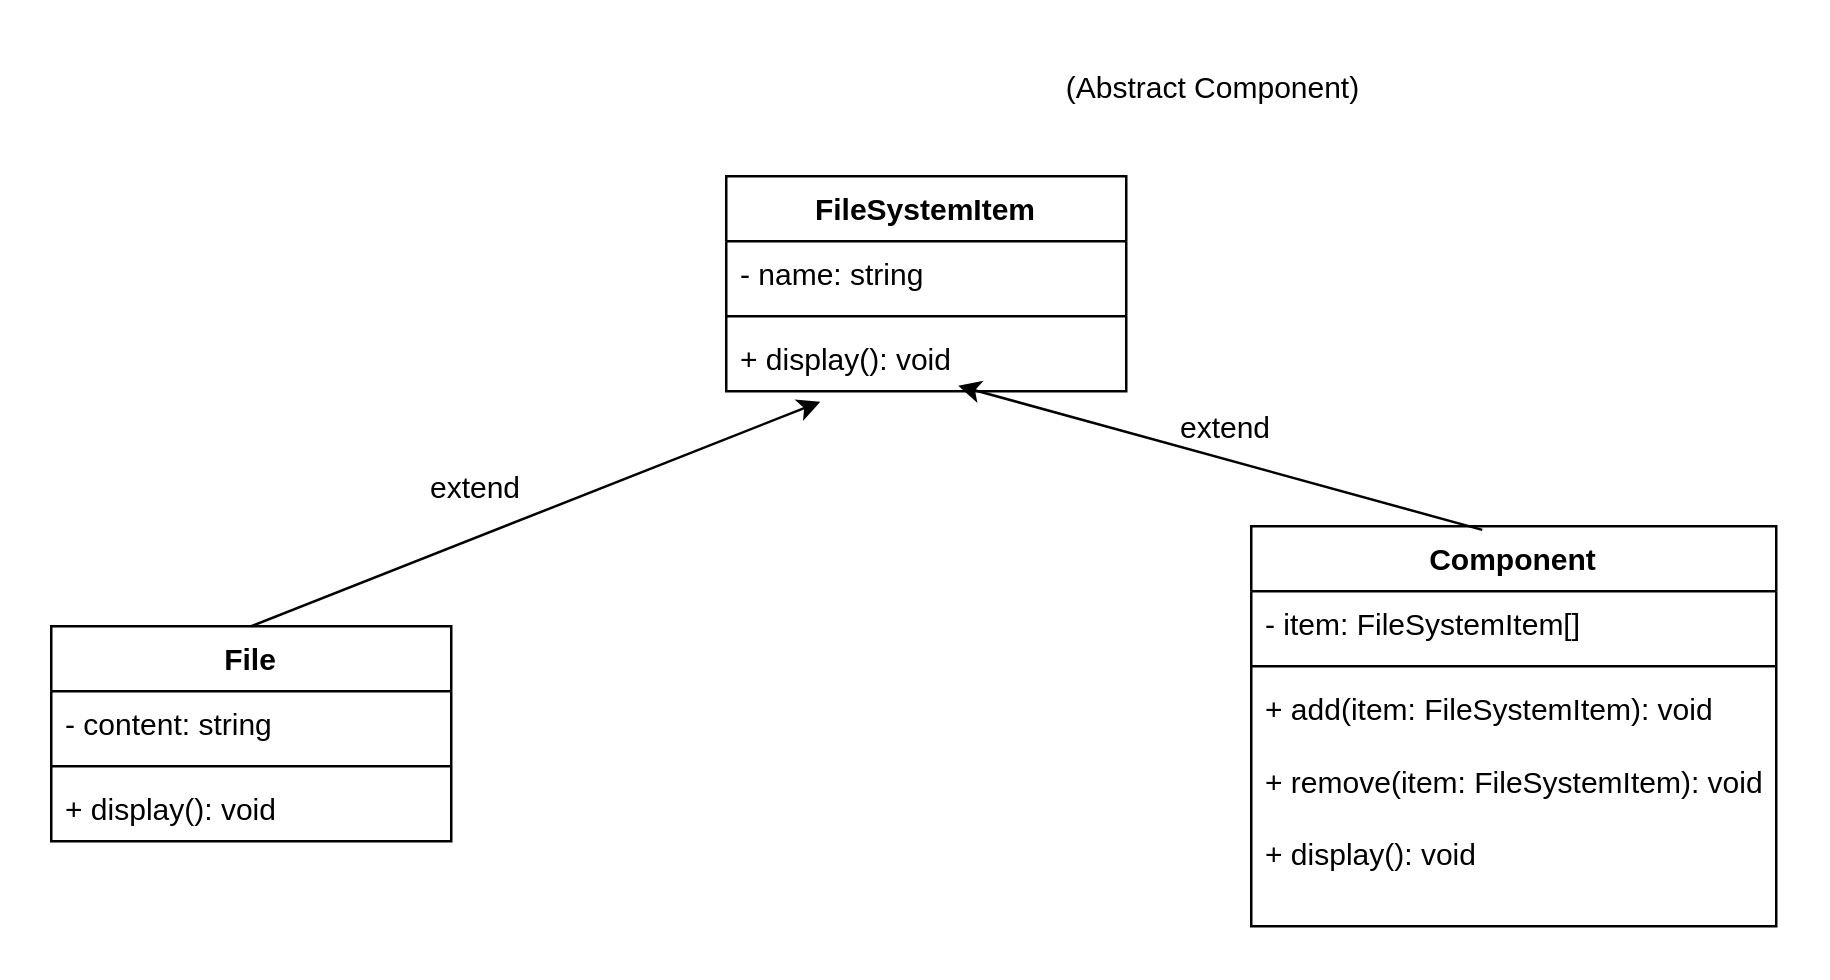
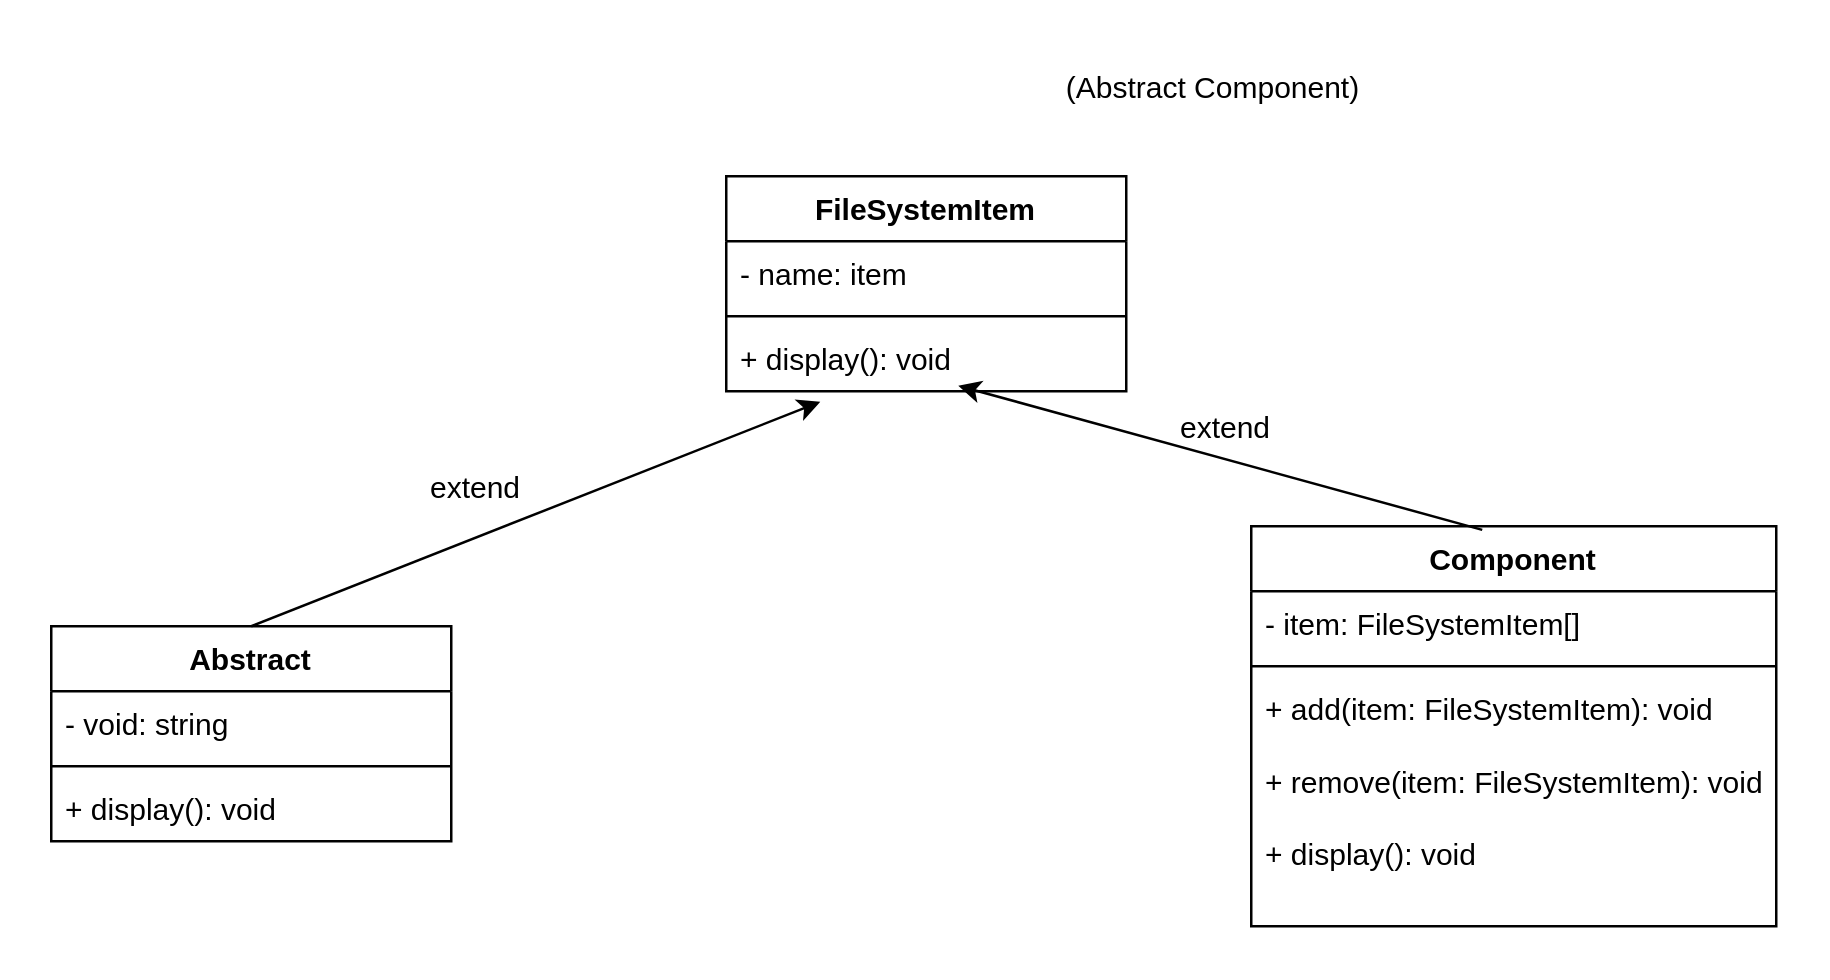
(843, 277) -> (826, 277)
(251, 662) -> (251, 662)
(193, 727) -> (164, 727)
